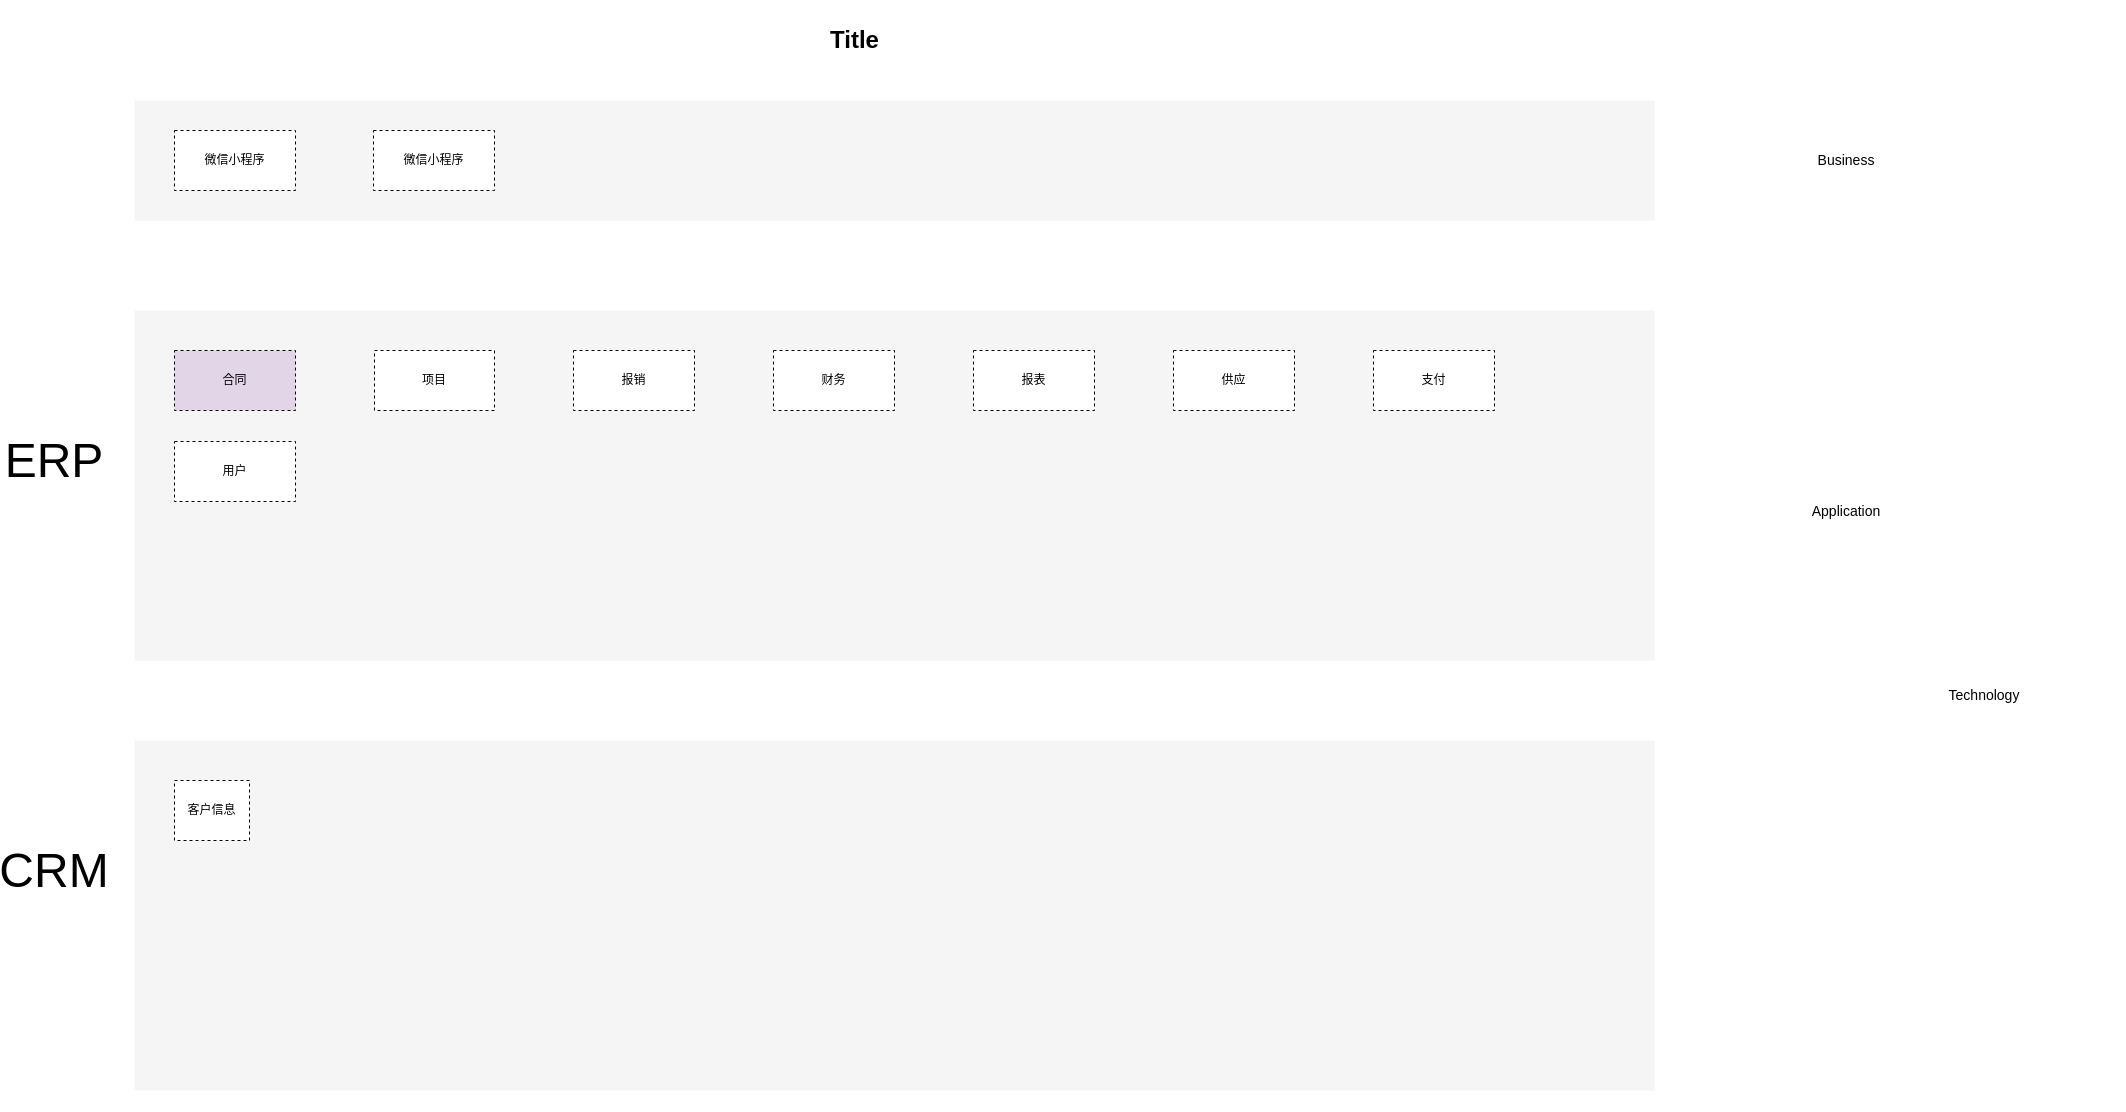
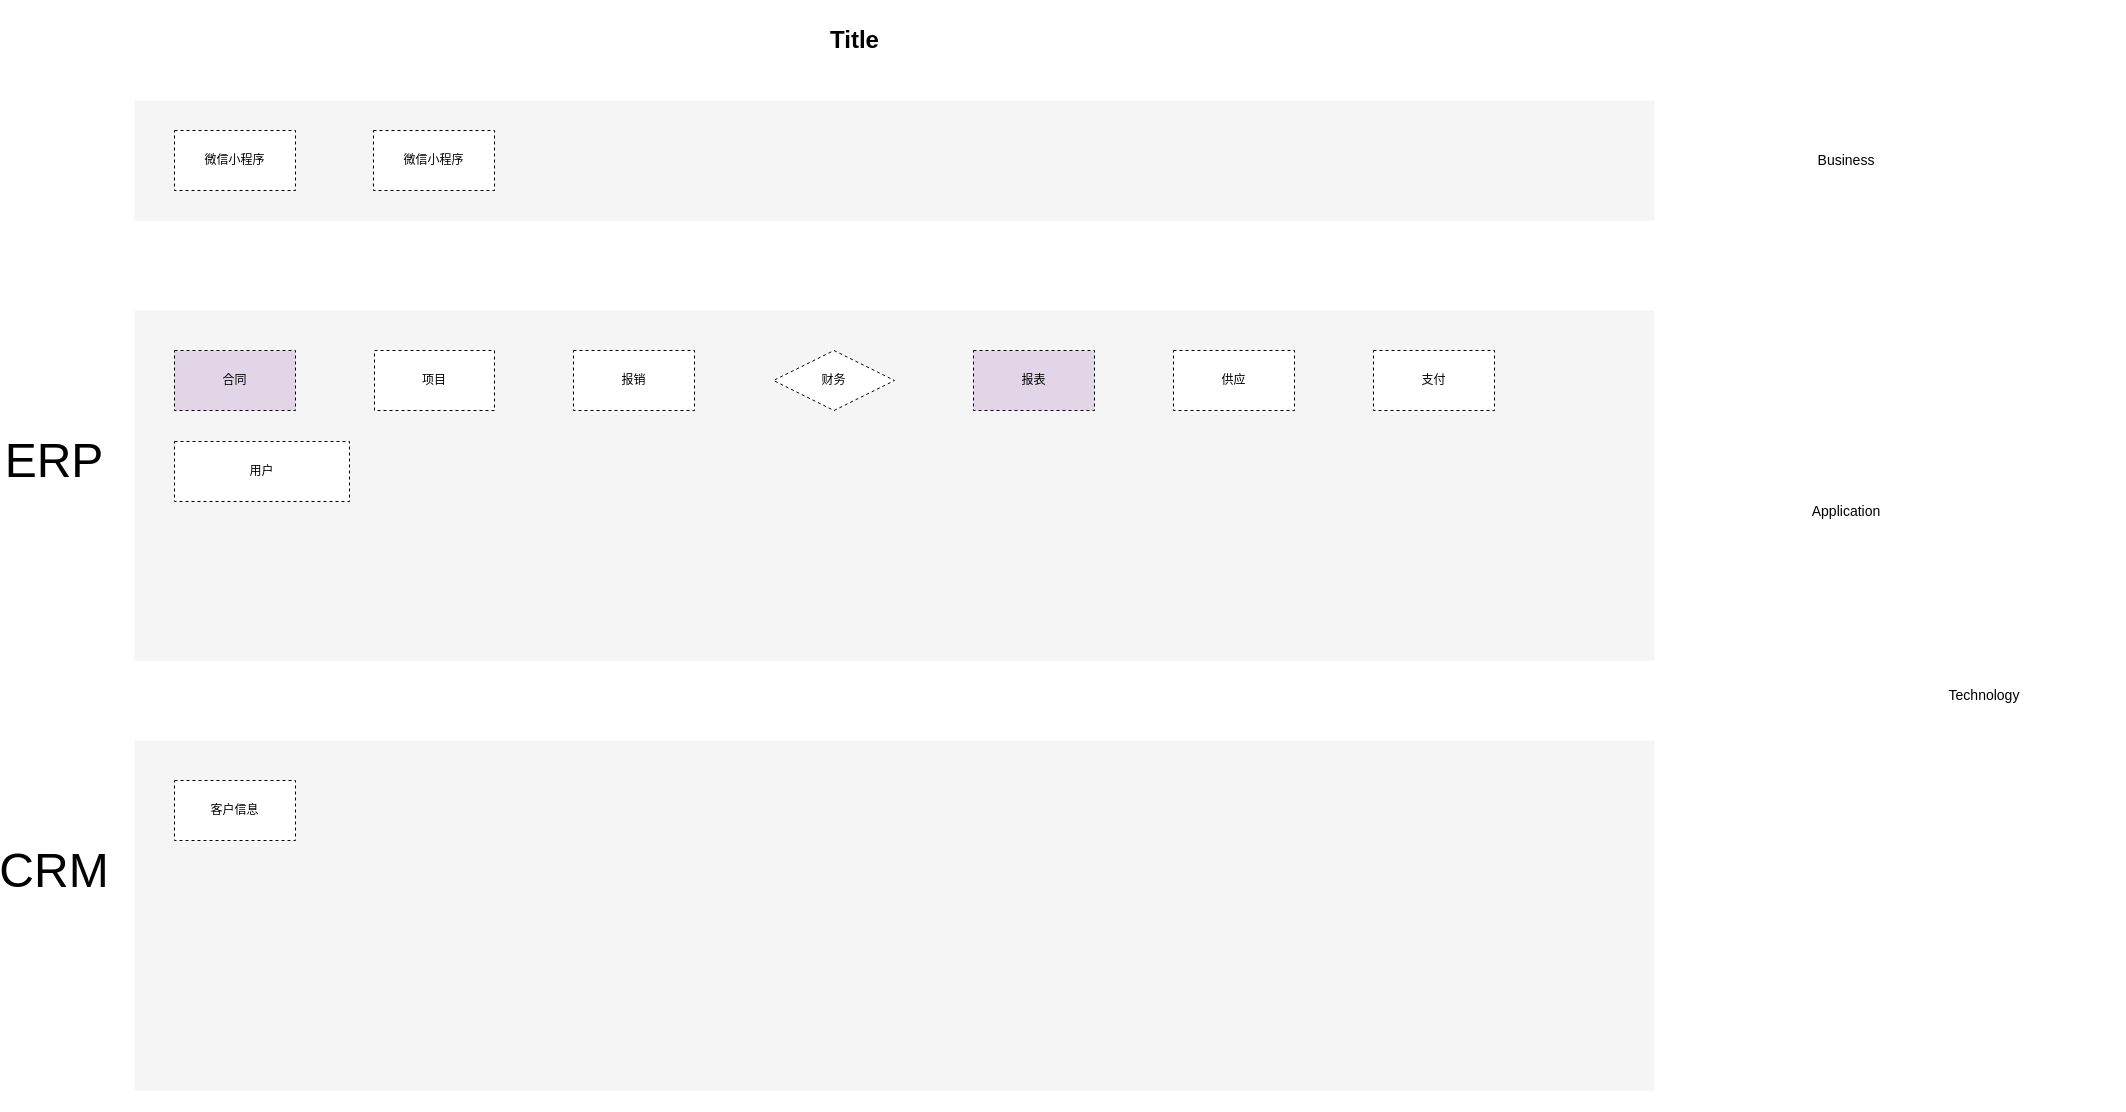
(834, 381) -> (834, 381)
(1034, 381) -> (1034, 381)
(235, 472) -> (262, 472)
(212, 811) -> (235, 811)
